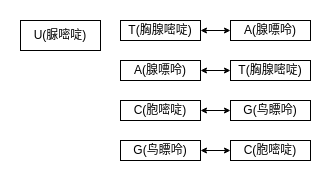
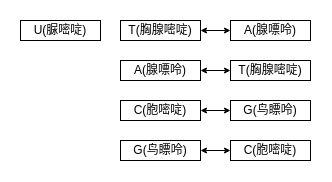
(61, 36) -> (61, 31)
